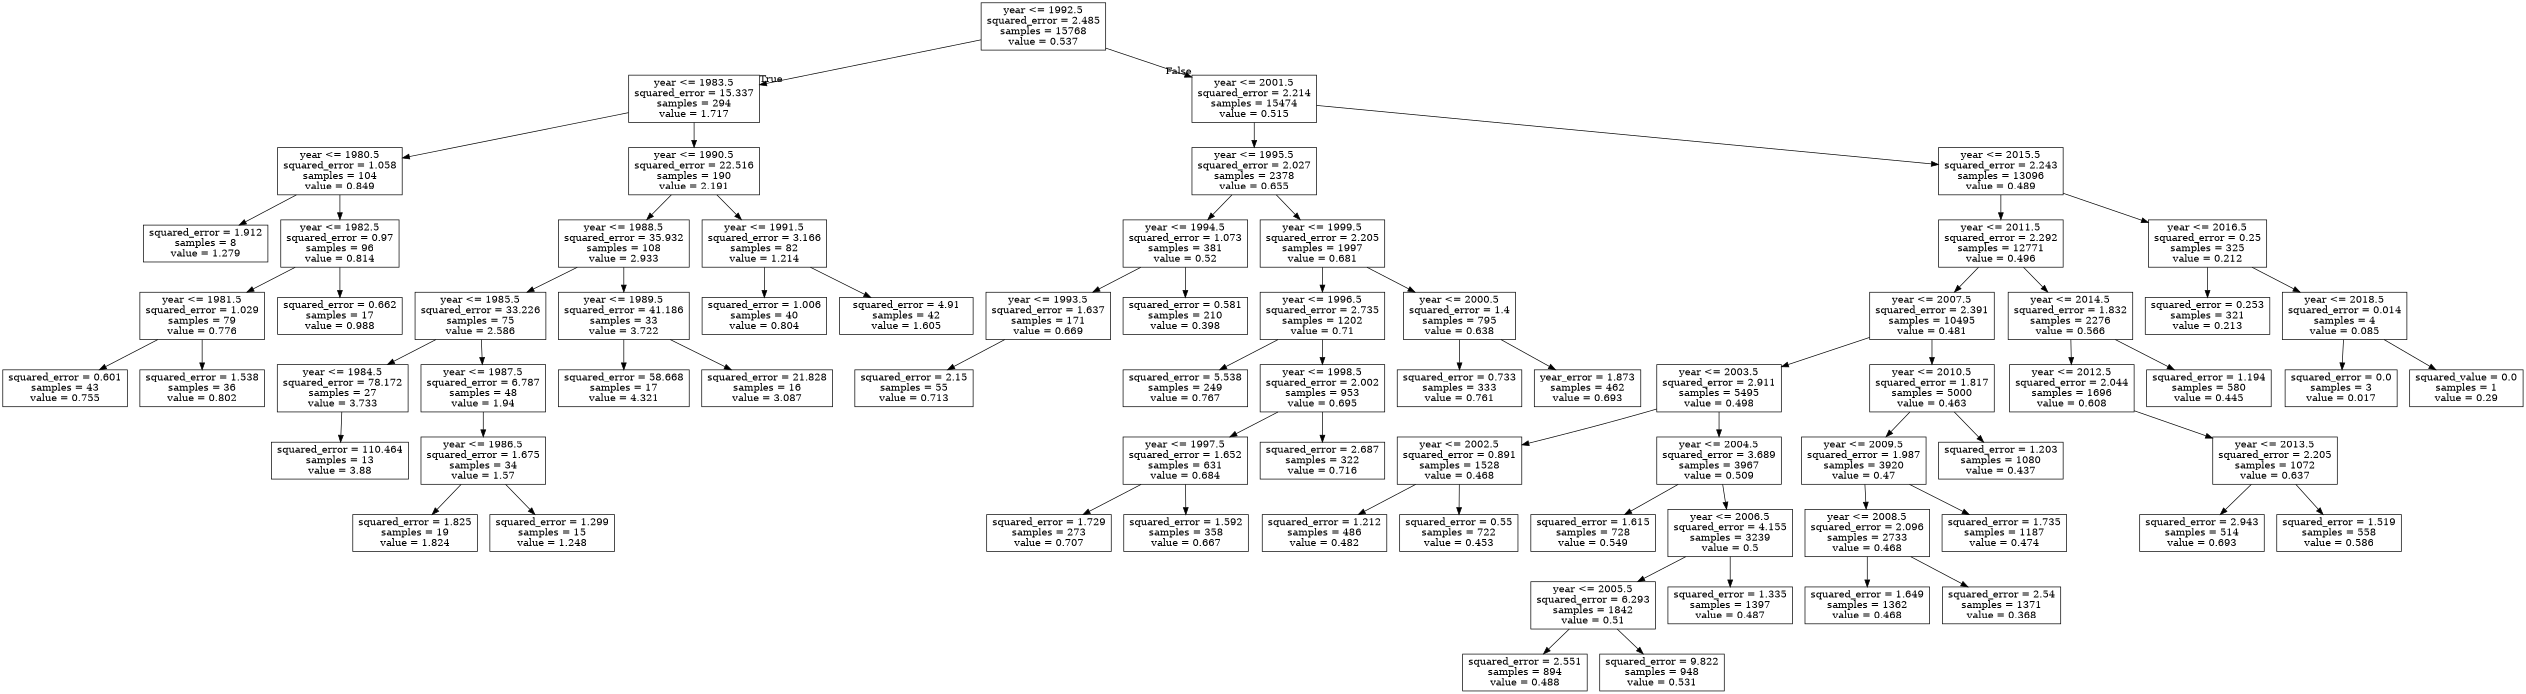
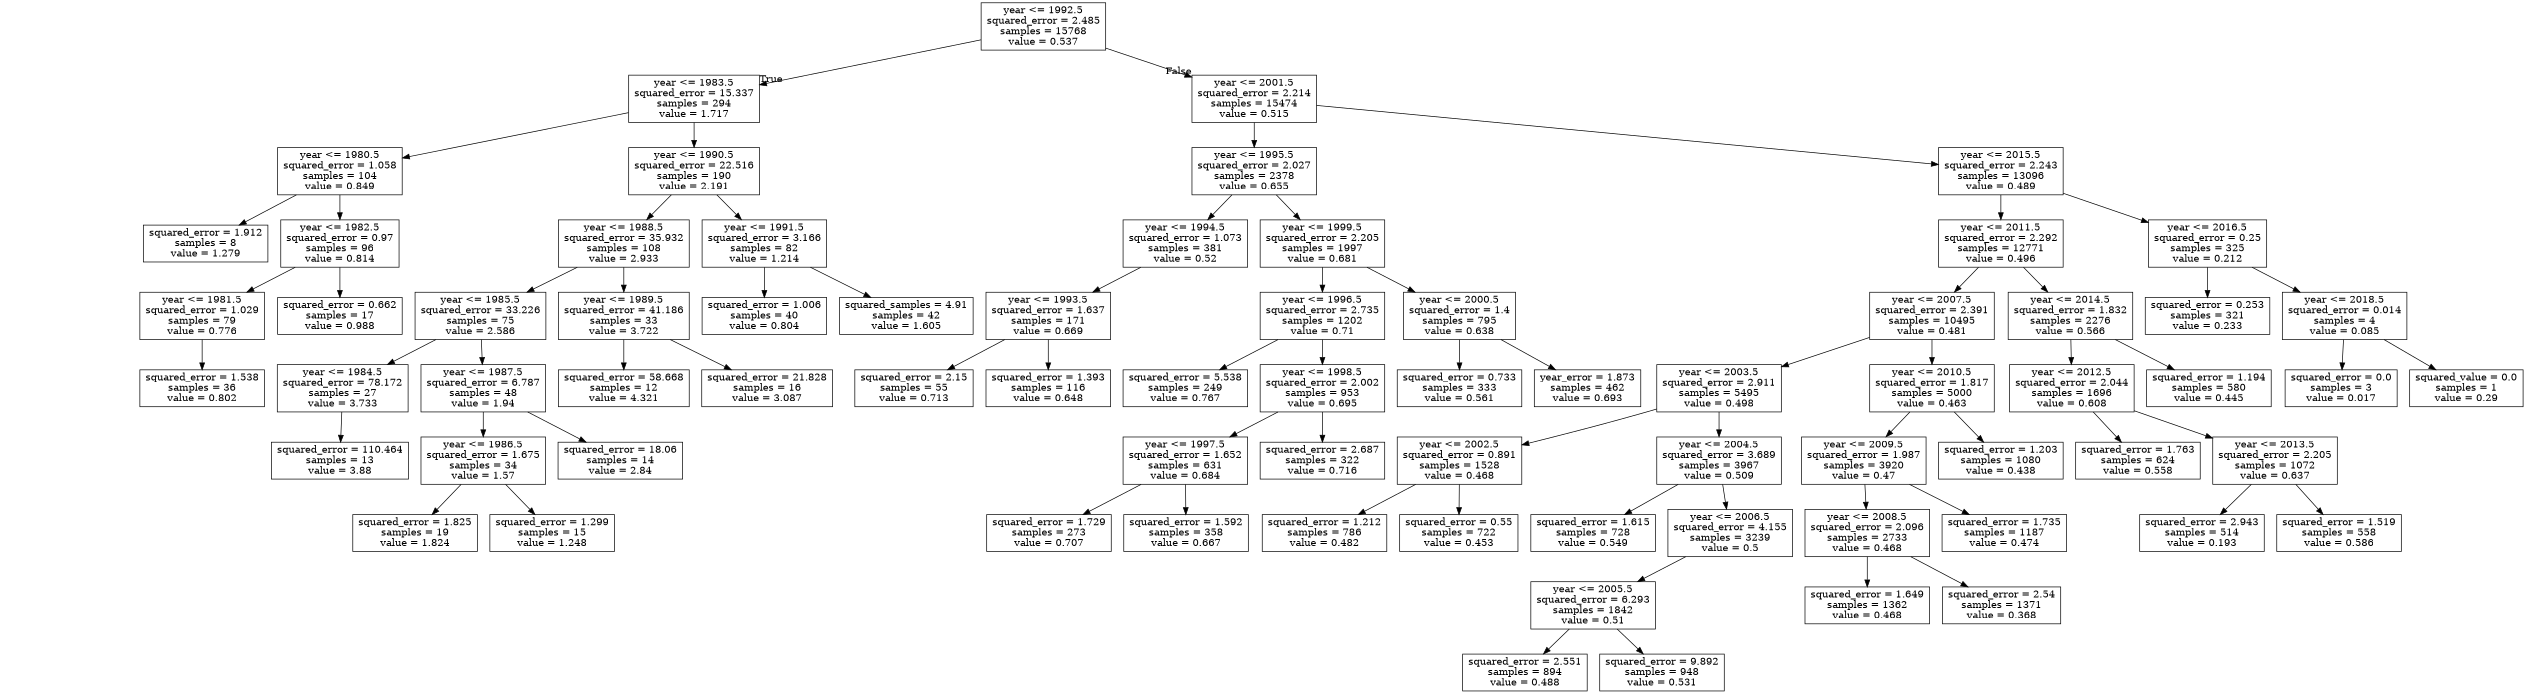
(906, 316) -> (906, 316)
(1185, 316) -> none
(2208, 316) -> (2208, 316)
(65, 388) -> none
(624, 388) -> (624, 388)
none -> (1048, 388)
(1460, 388) -> (1460, 388)
none -> (620, 461)
(2001, 461) -> (2001, 461)
none -> (2138, 461)
(1325, 533) -> (1325, 533)
(2202, 533) -> (2202, 533)
(1730, 605) -> none
(1662, 673) -> (1662, 673)
